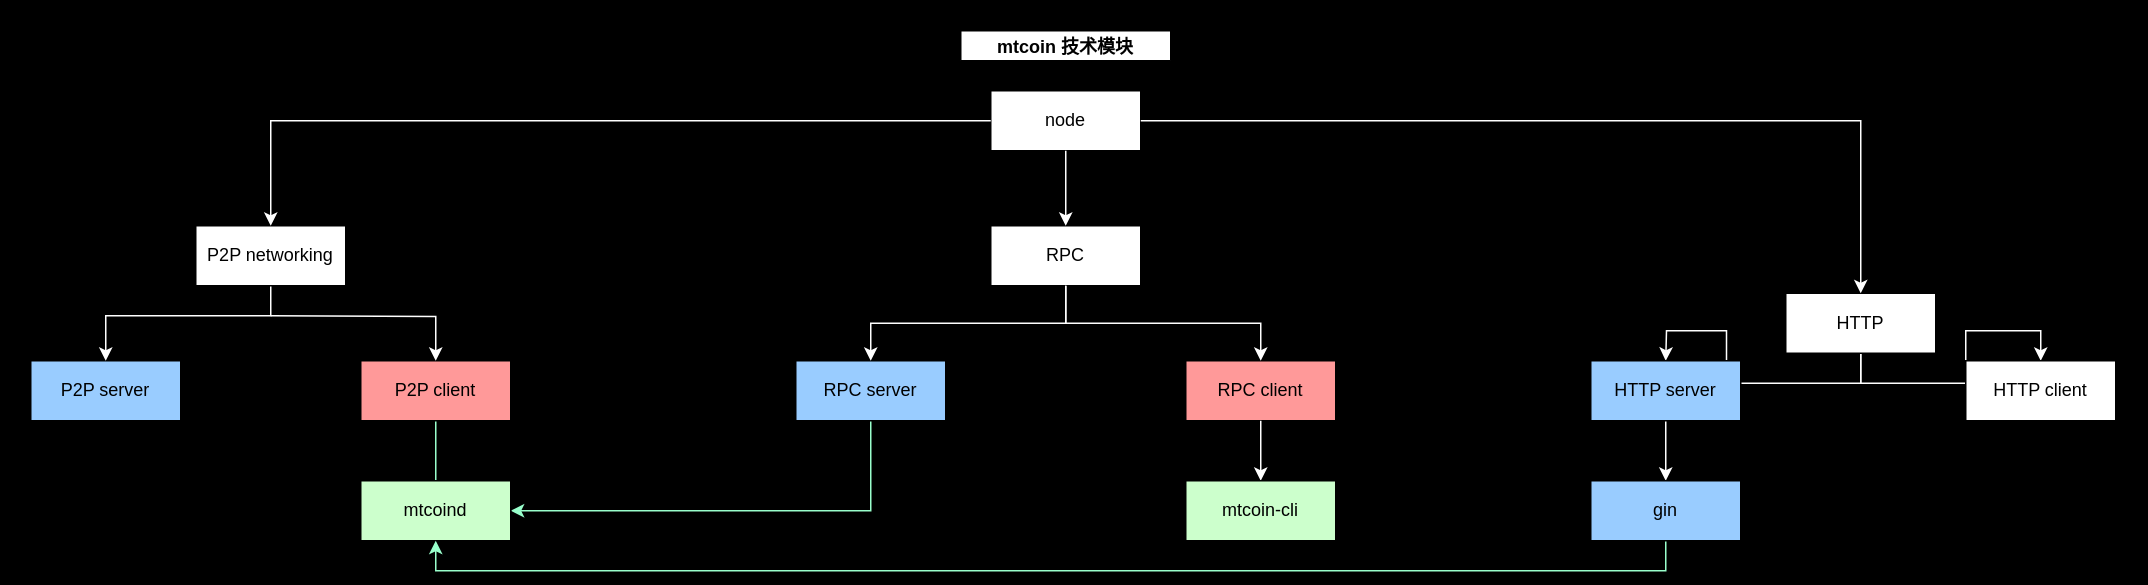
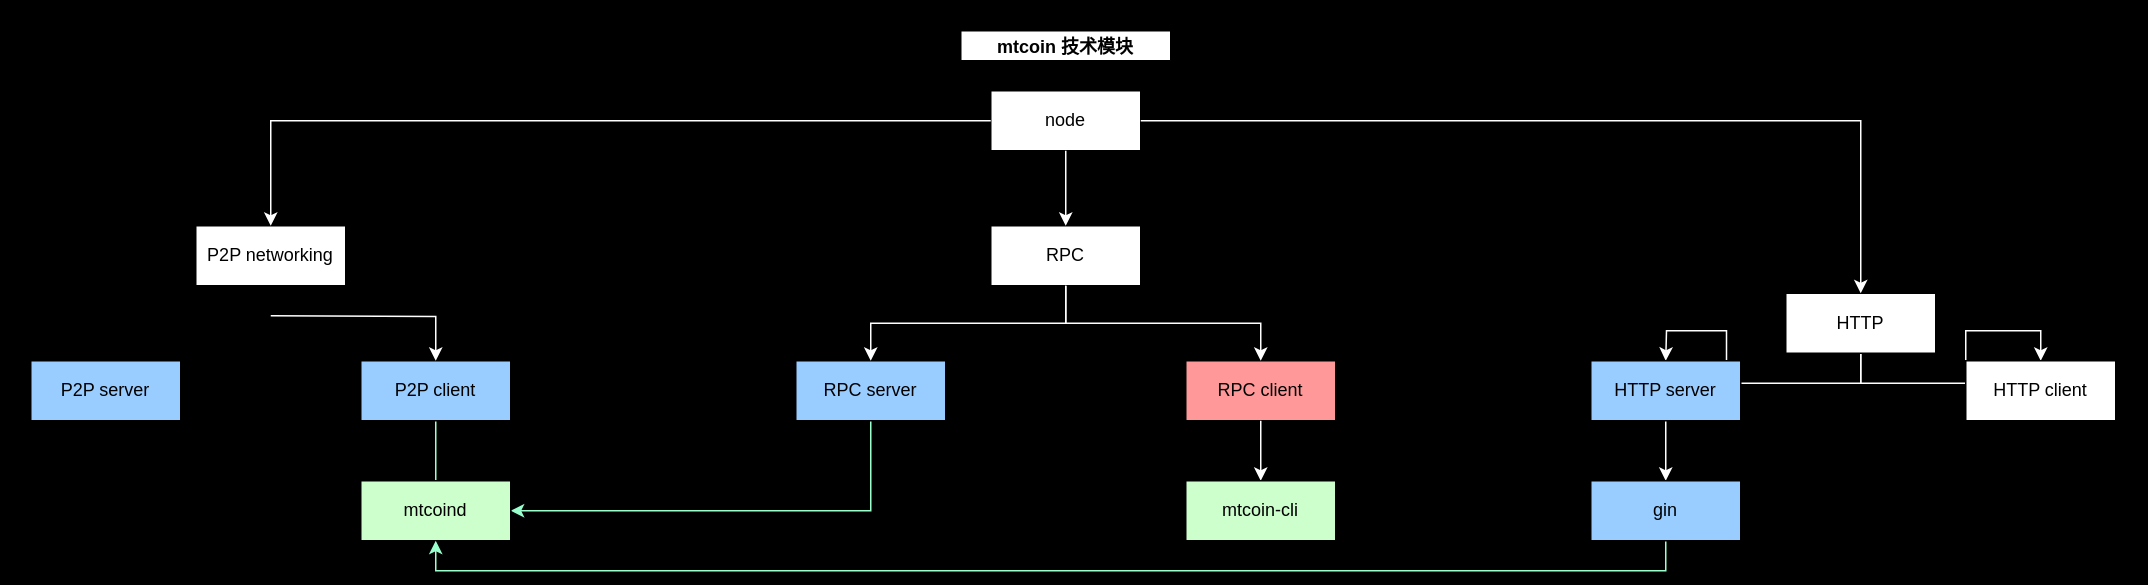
(186, 316) -> none
(436, 391) -> (436, 391)
